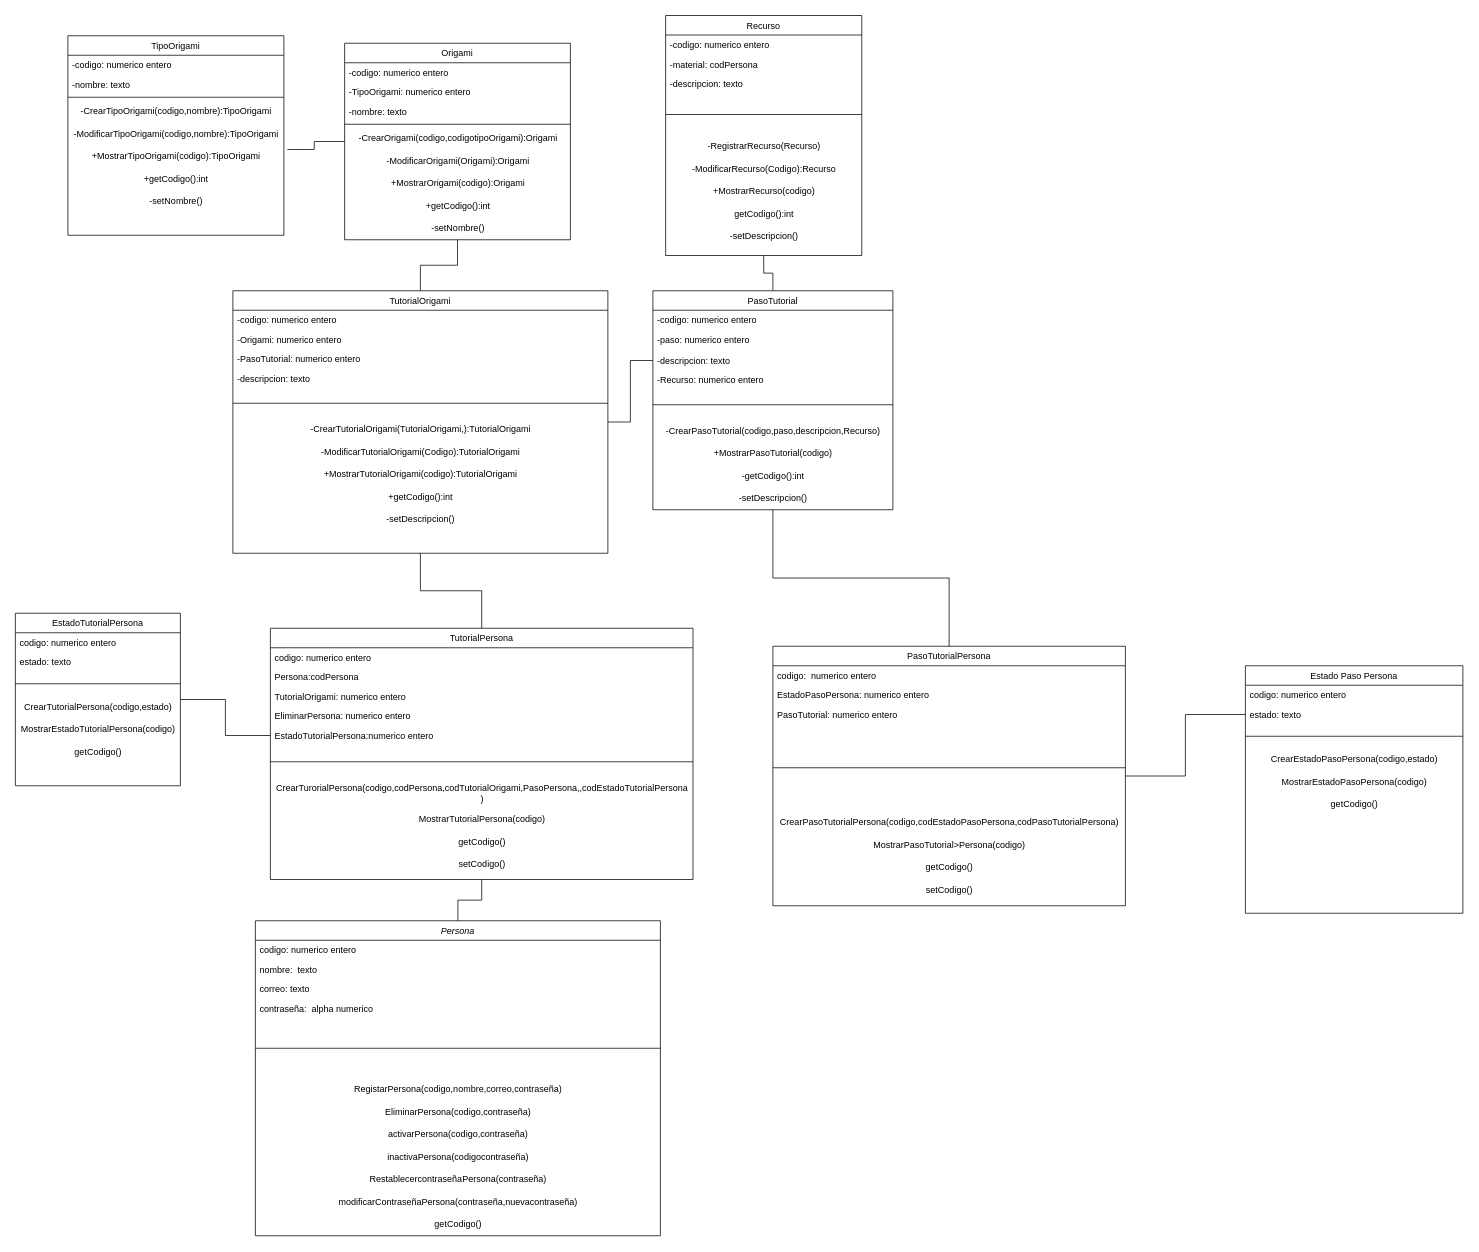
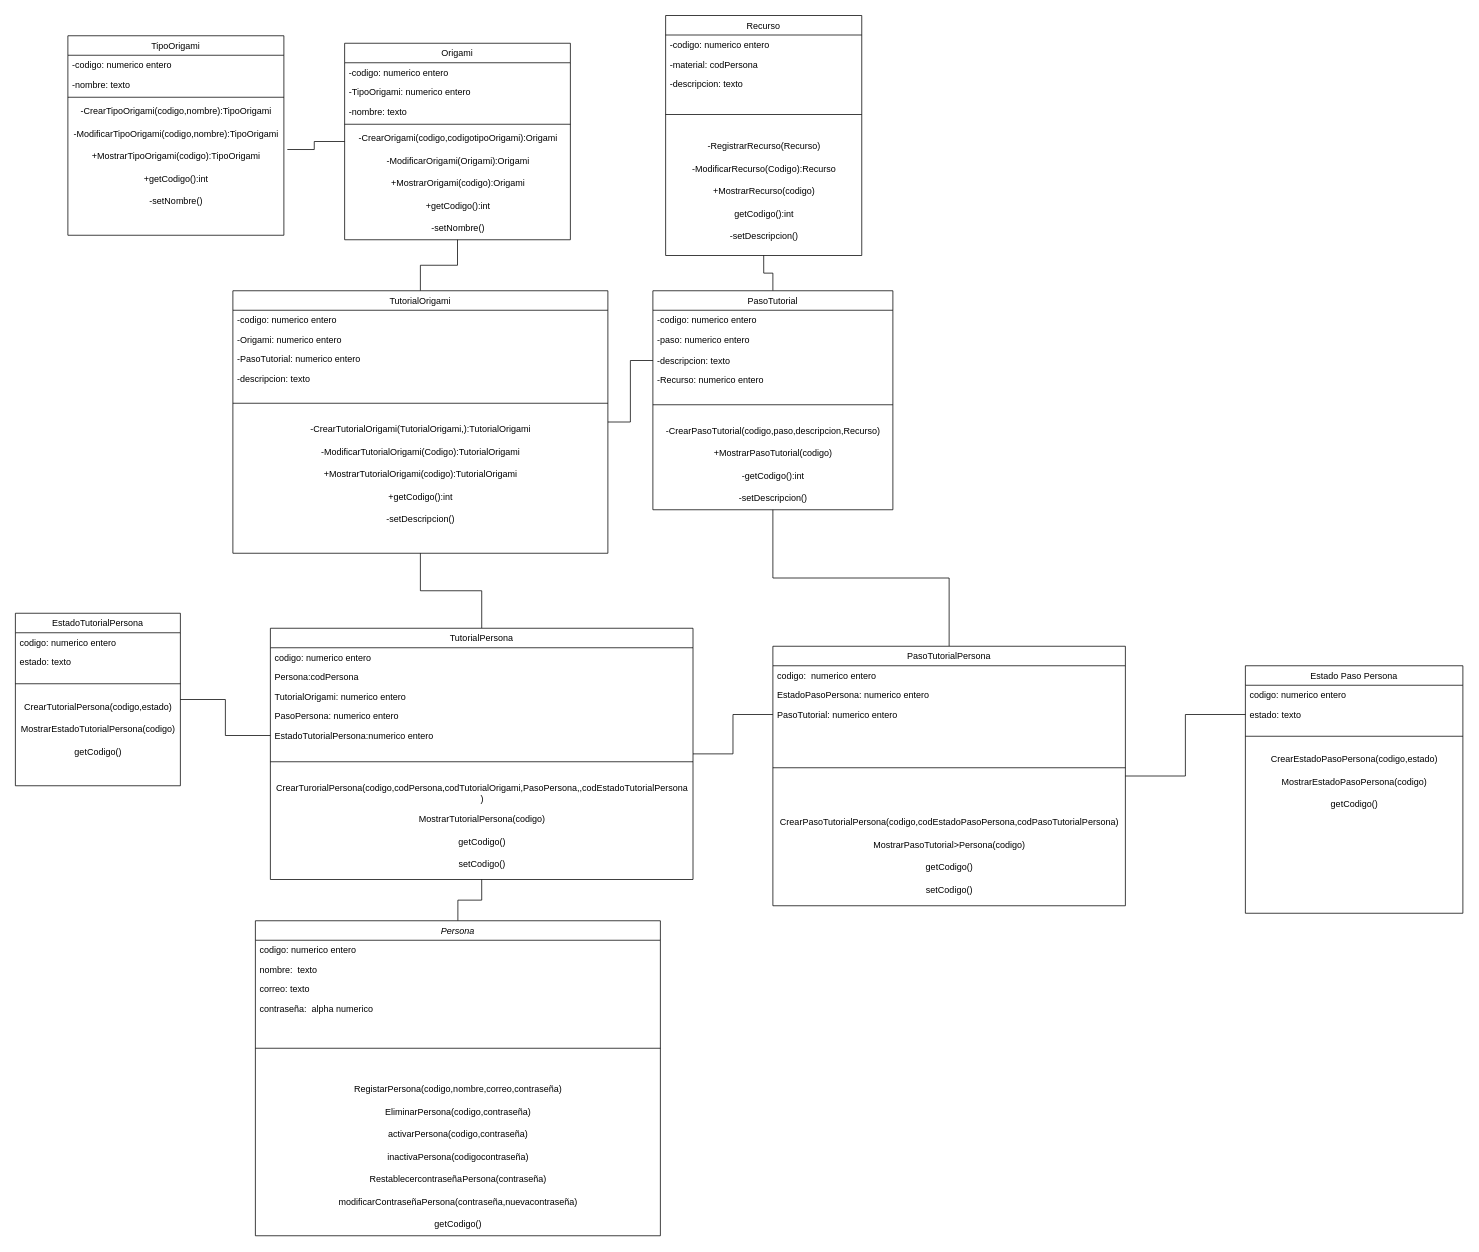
(347, 716) -> (340, 716)
none -> (716, 754)
